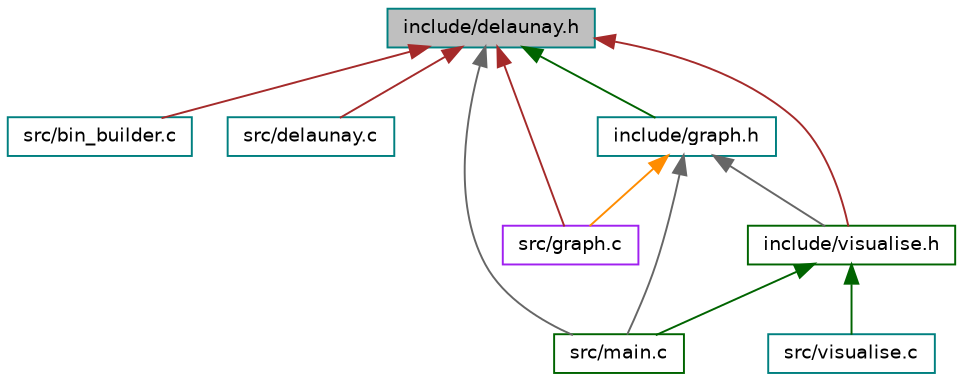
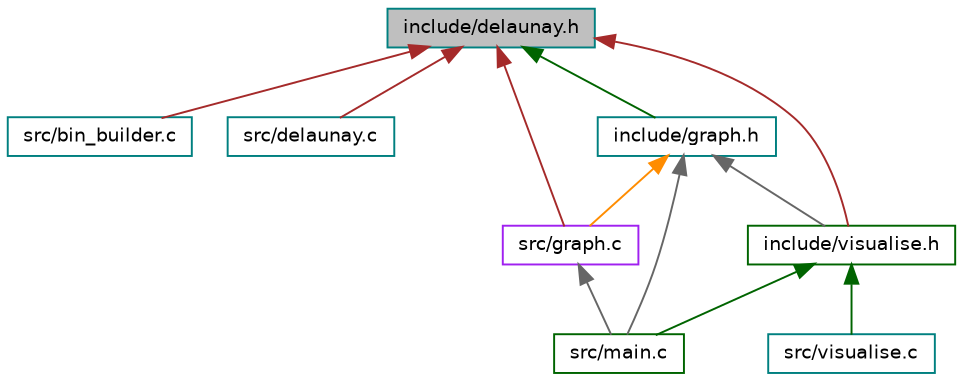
(470, 223) -> (599, 308)
